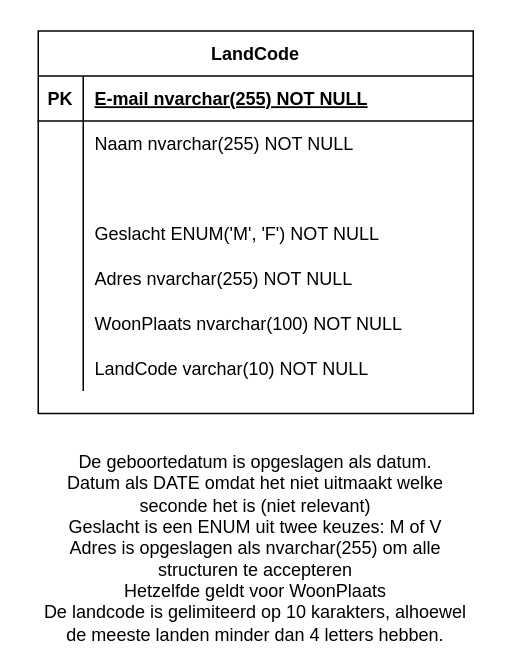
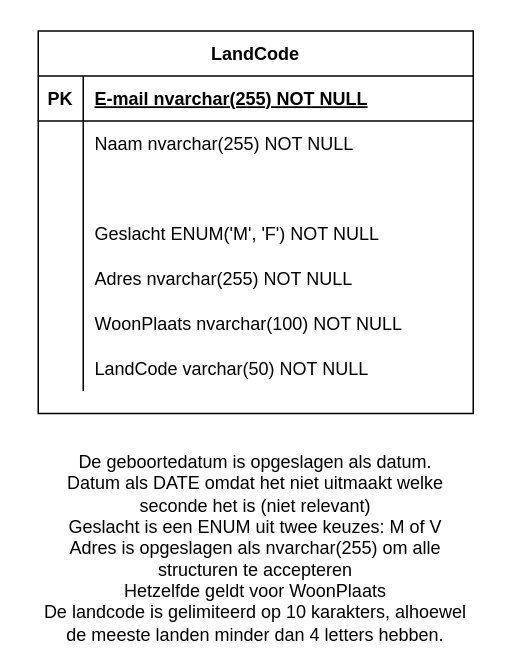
(234, 369) -> (234, 369)
